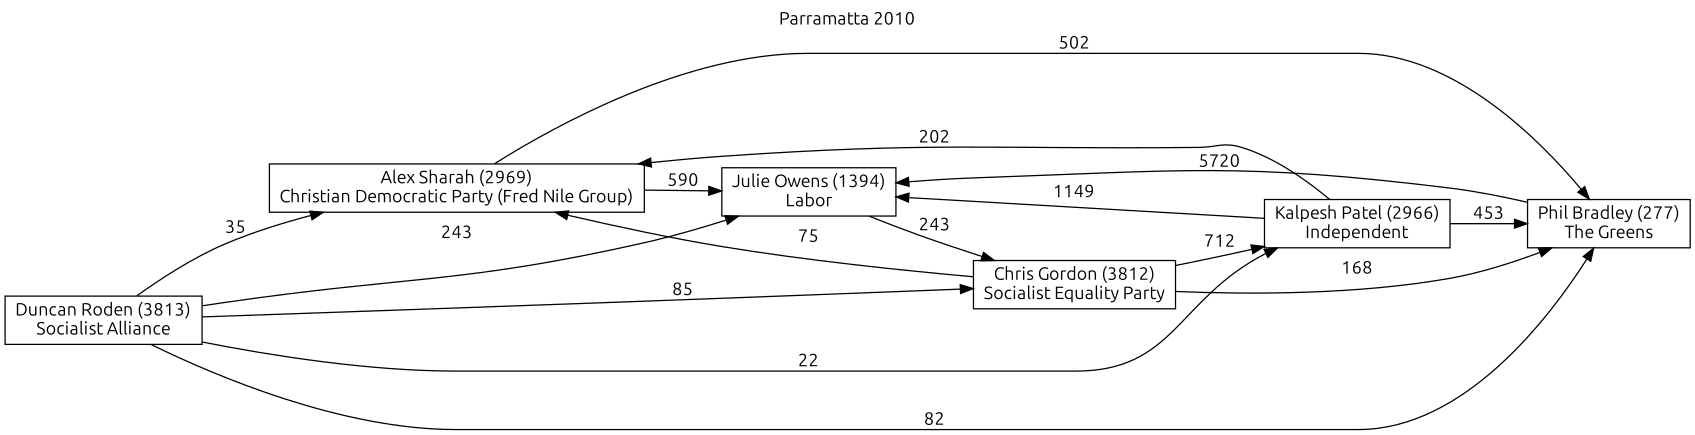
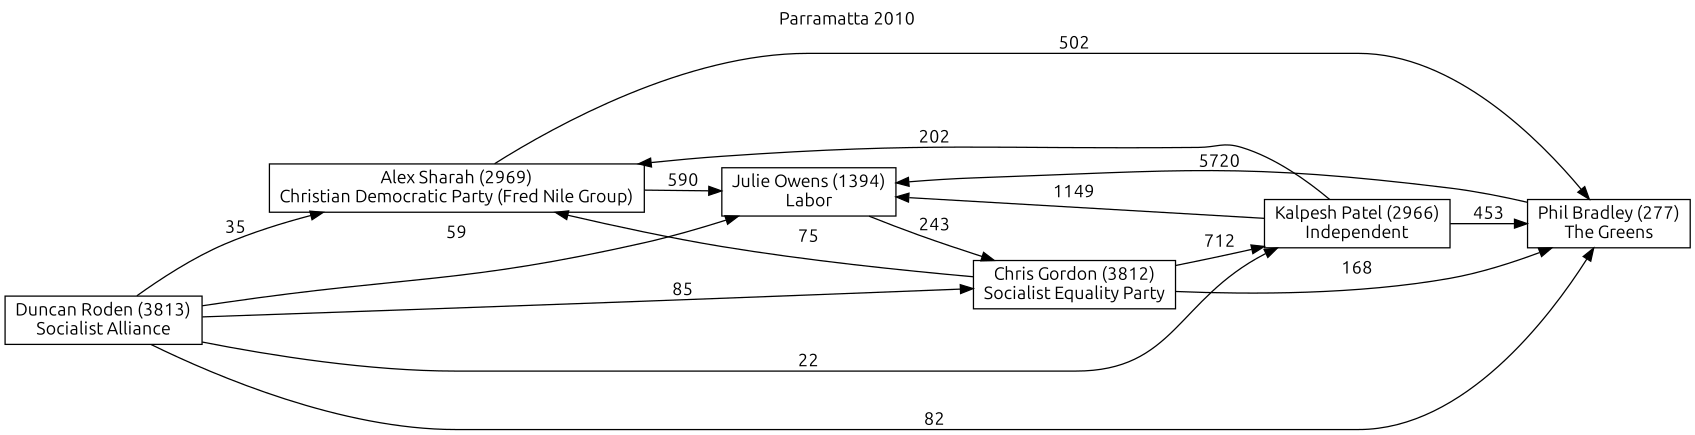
(457, 233) -> (457, 233)
